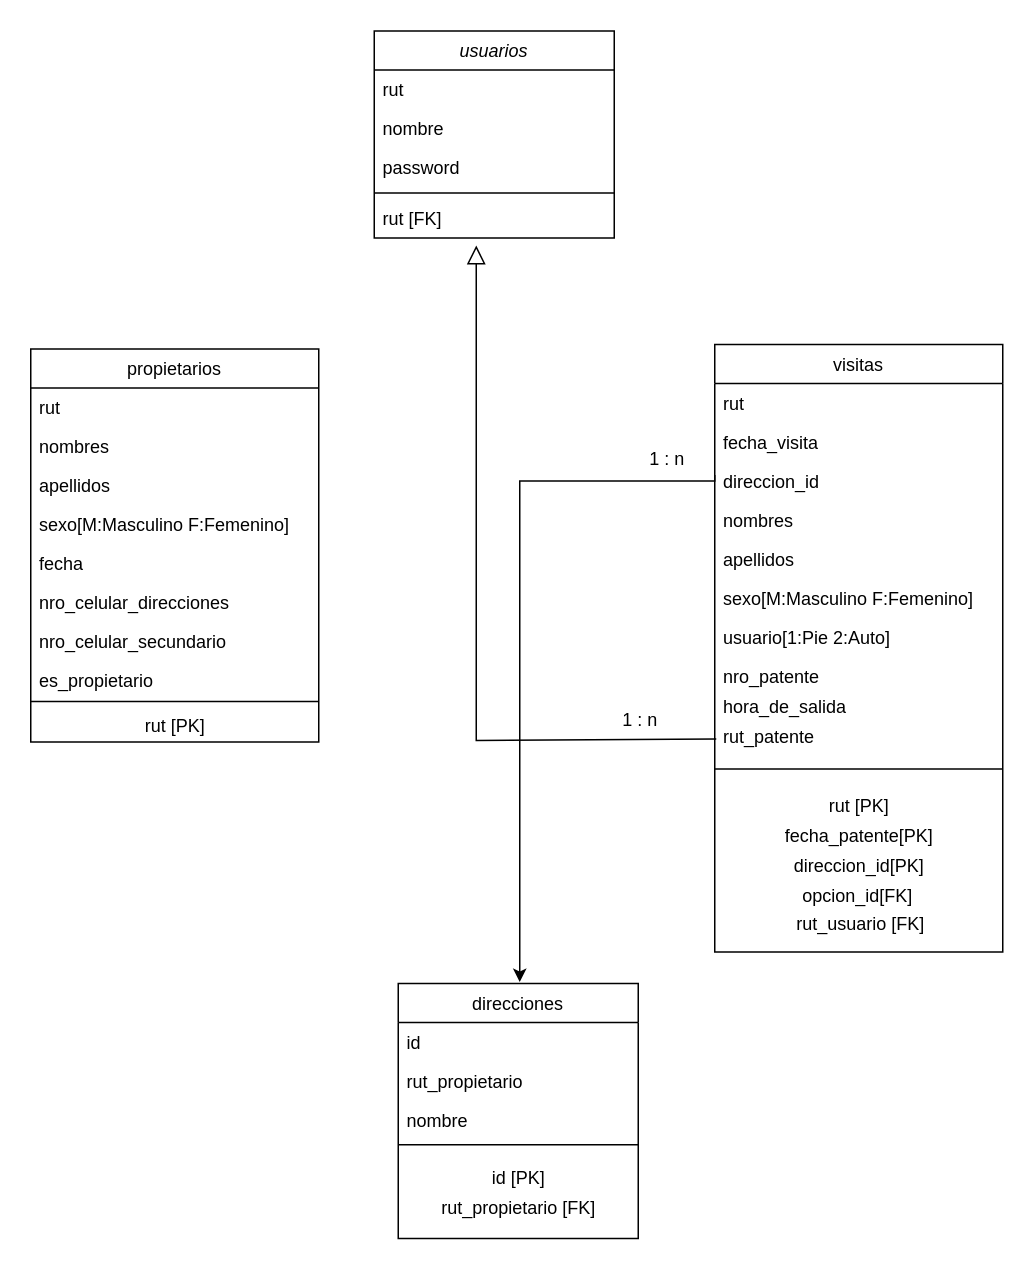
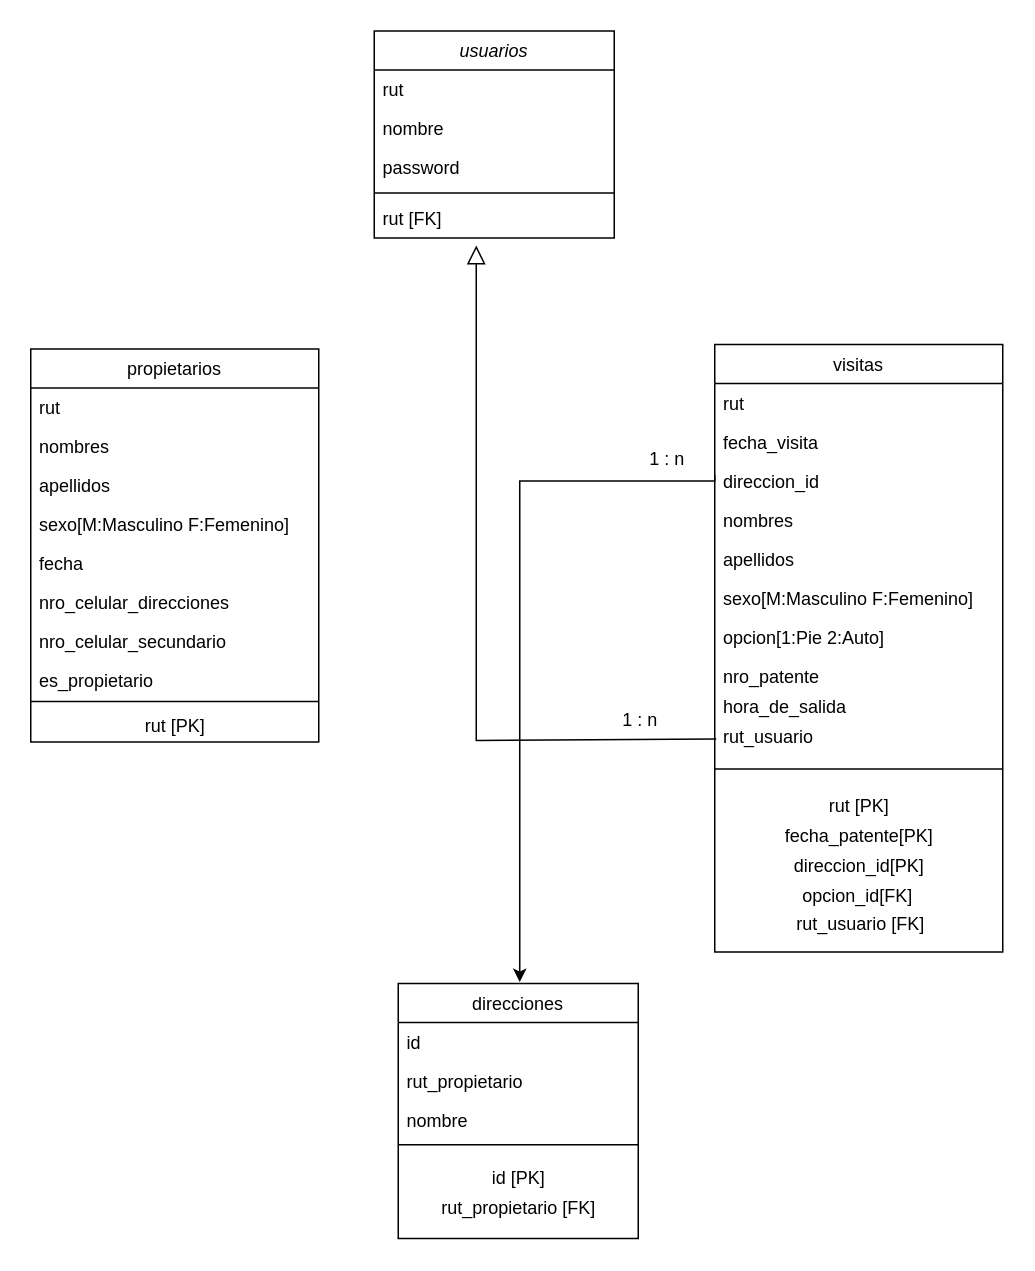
(817, 638) -> (812, 638)
(778, 737) -> (776, 737)
